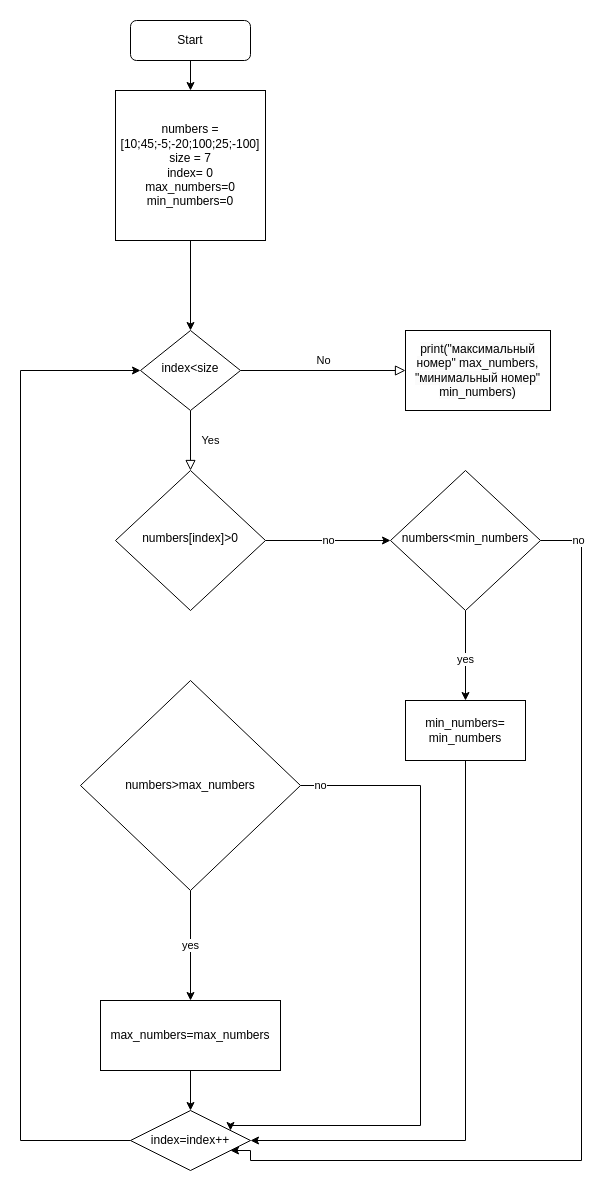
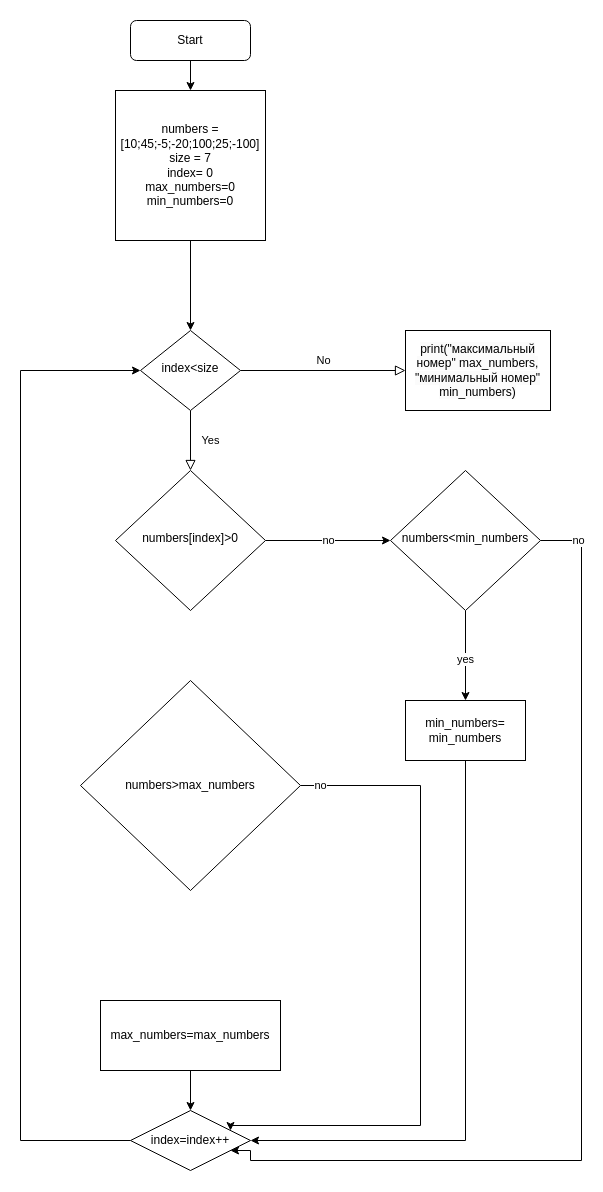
(191, 942) -> none
